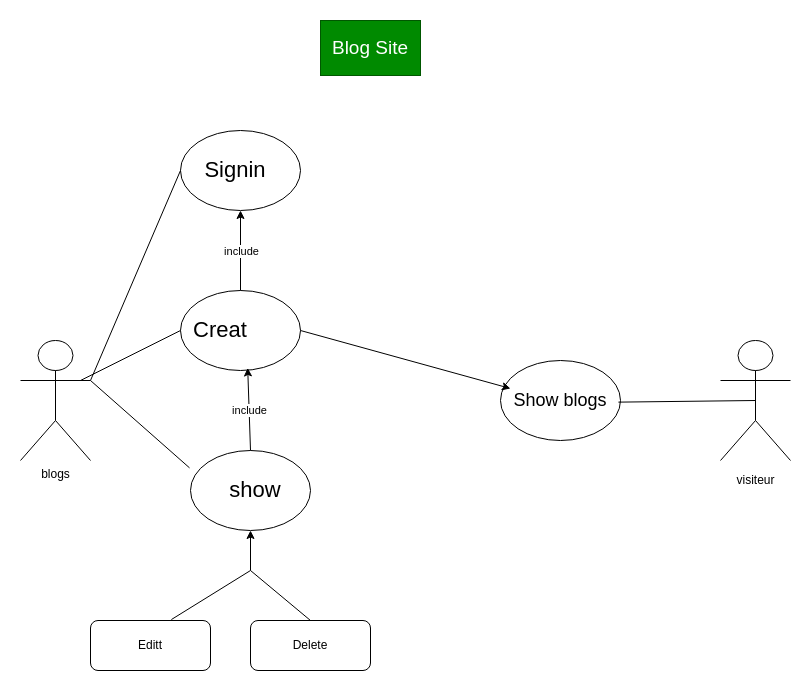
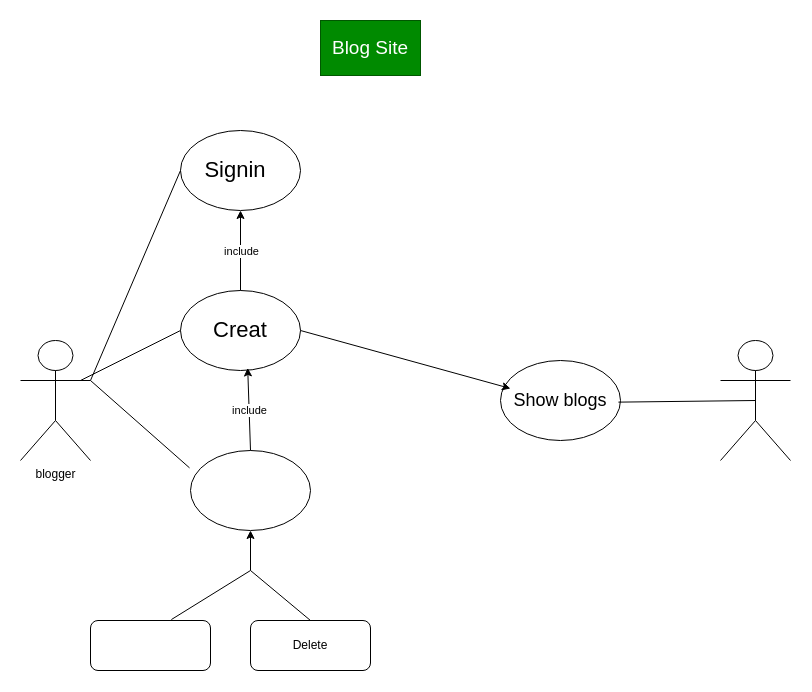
(221, 331) -> (241, 331)
(56, 475) -> (56, 475)
(756, 481) -> none
(256, 491) -> none
(151, 646) -> none
